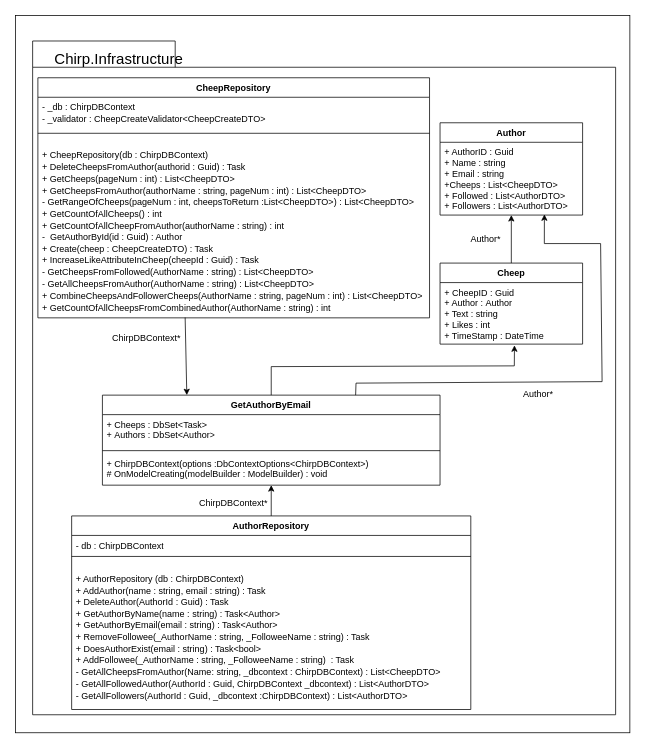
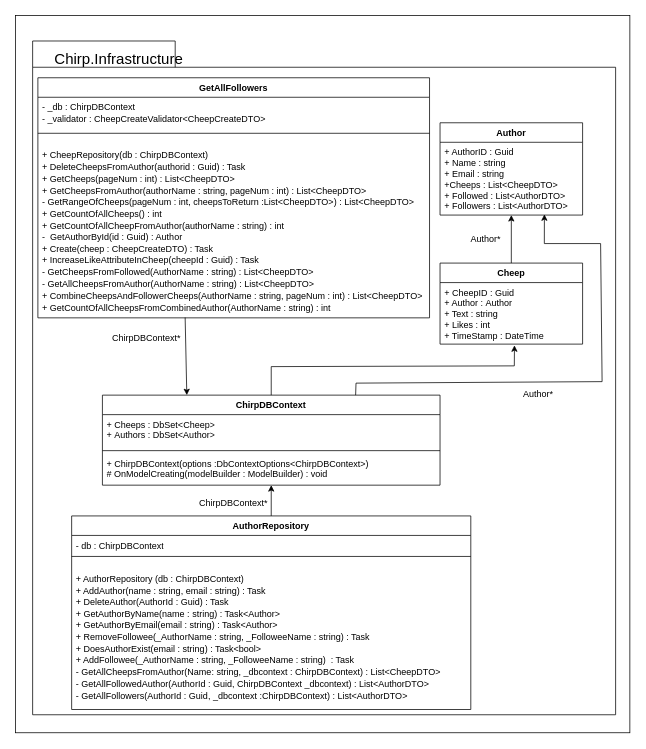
(234, 88) -> (234, 88)
(271, 406) -> (271, 406)
(168, 430) -> (168, 430)
